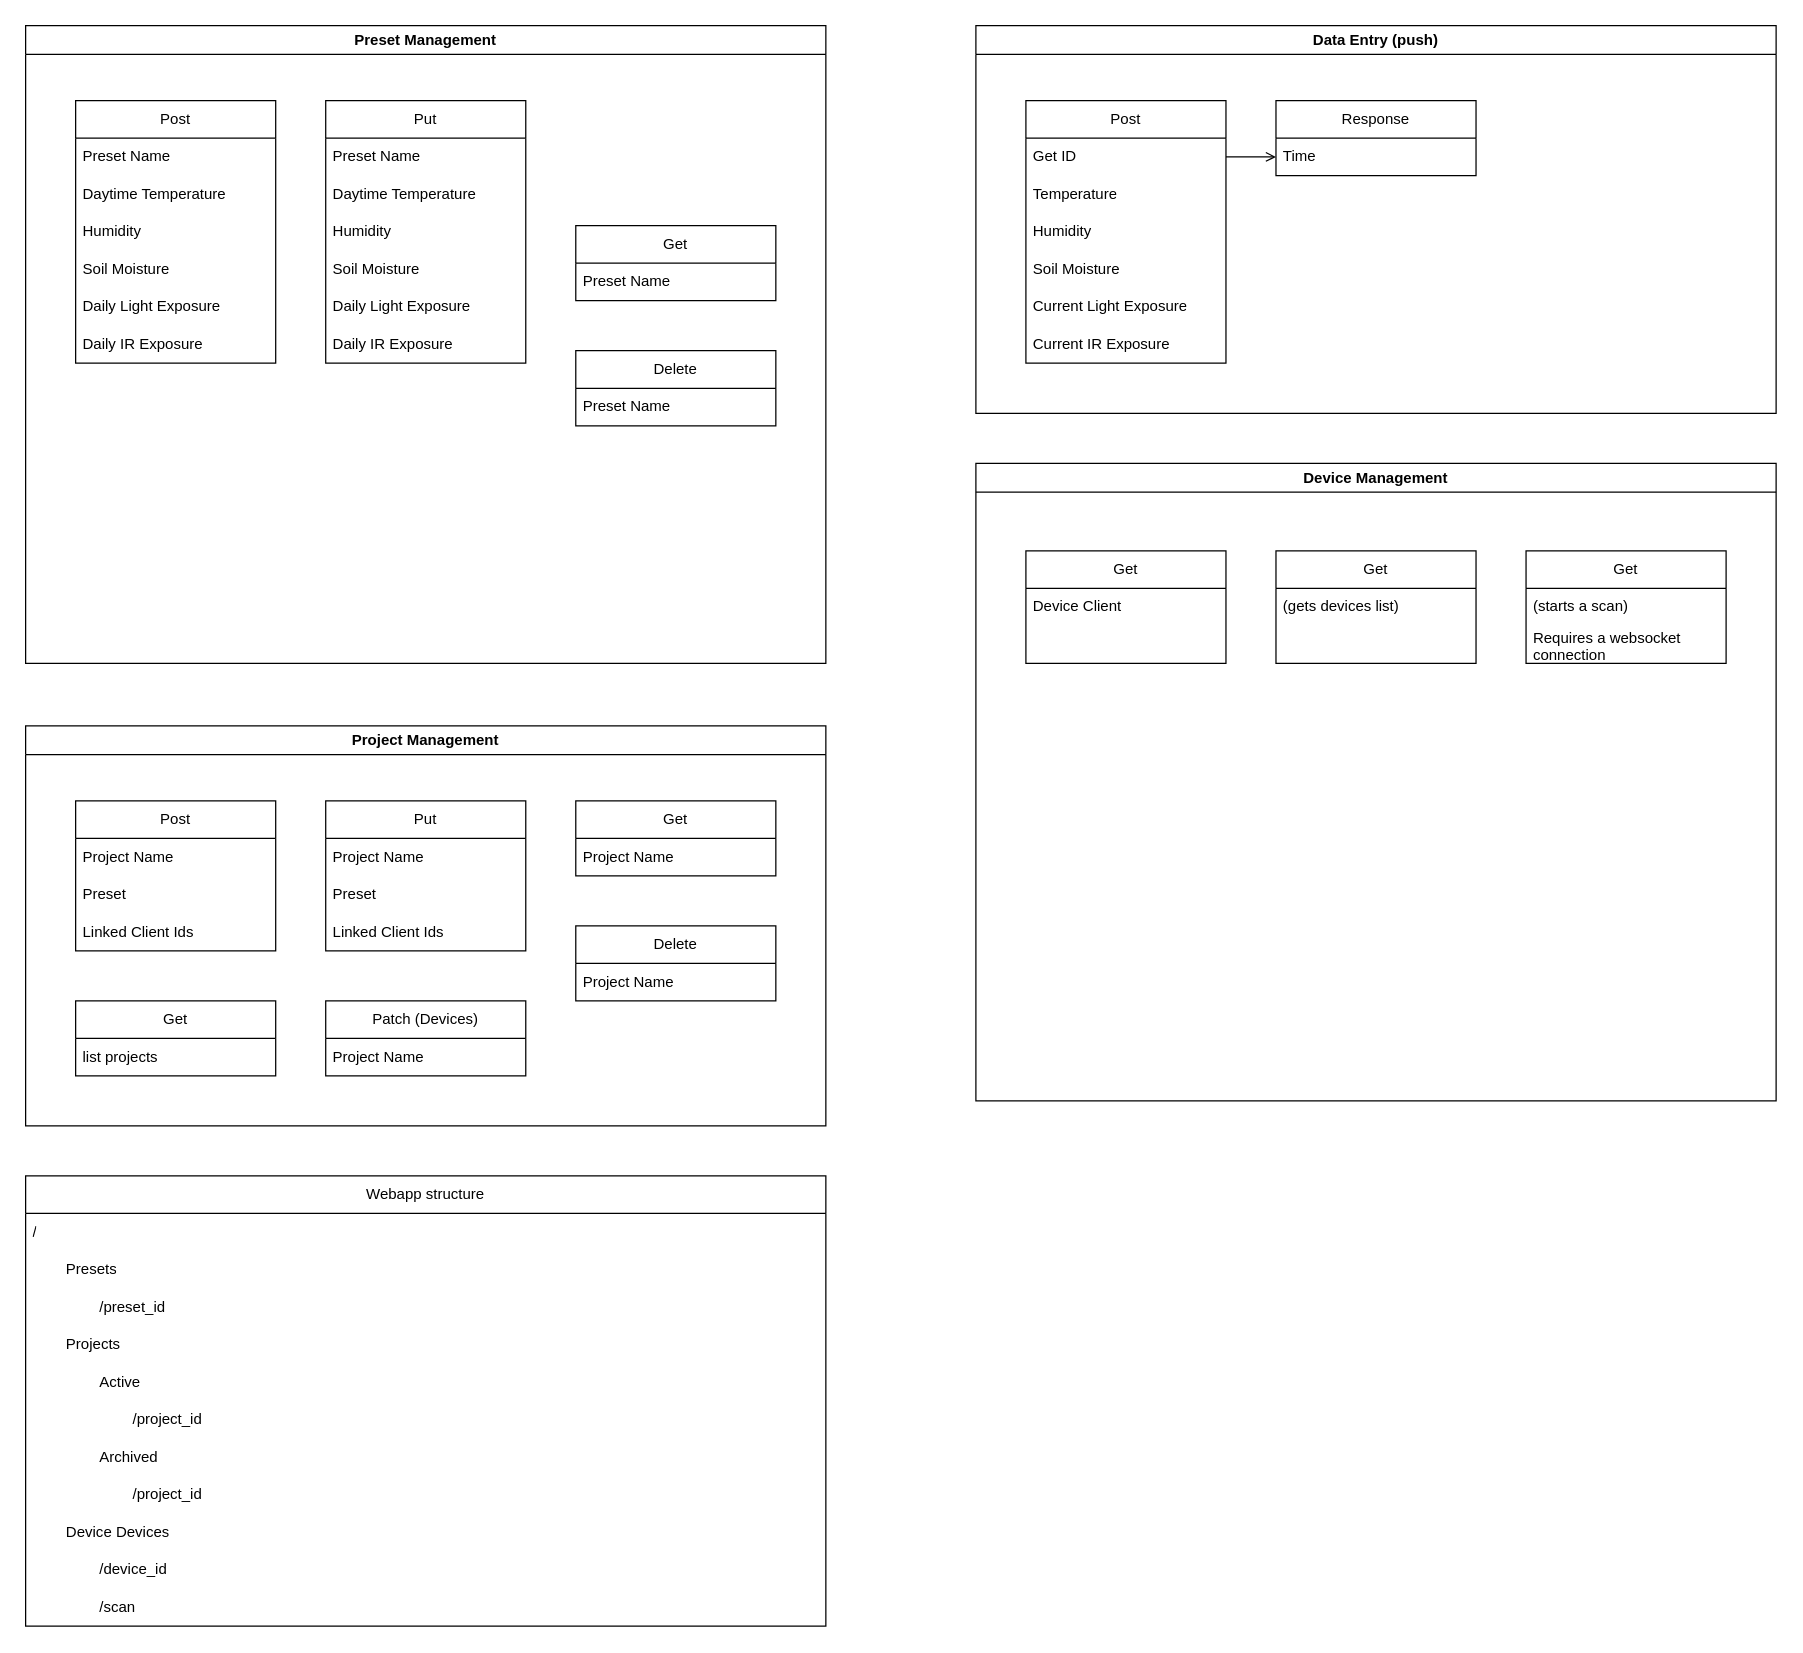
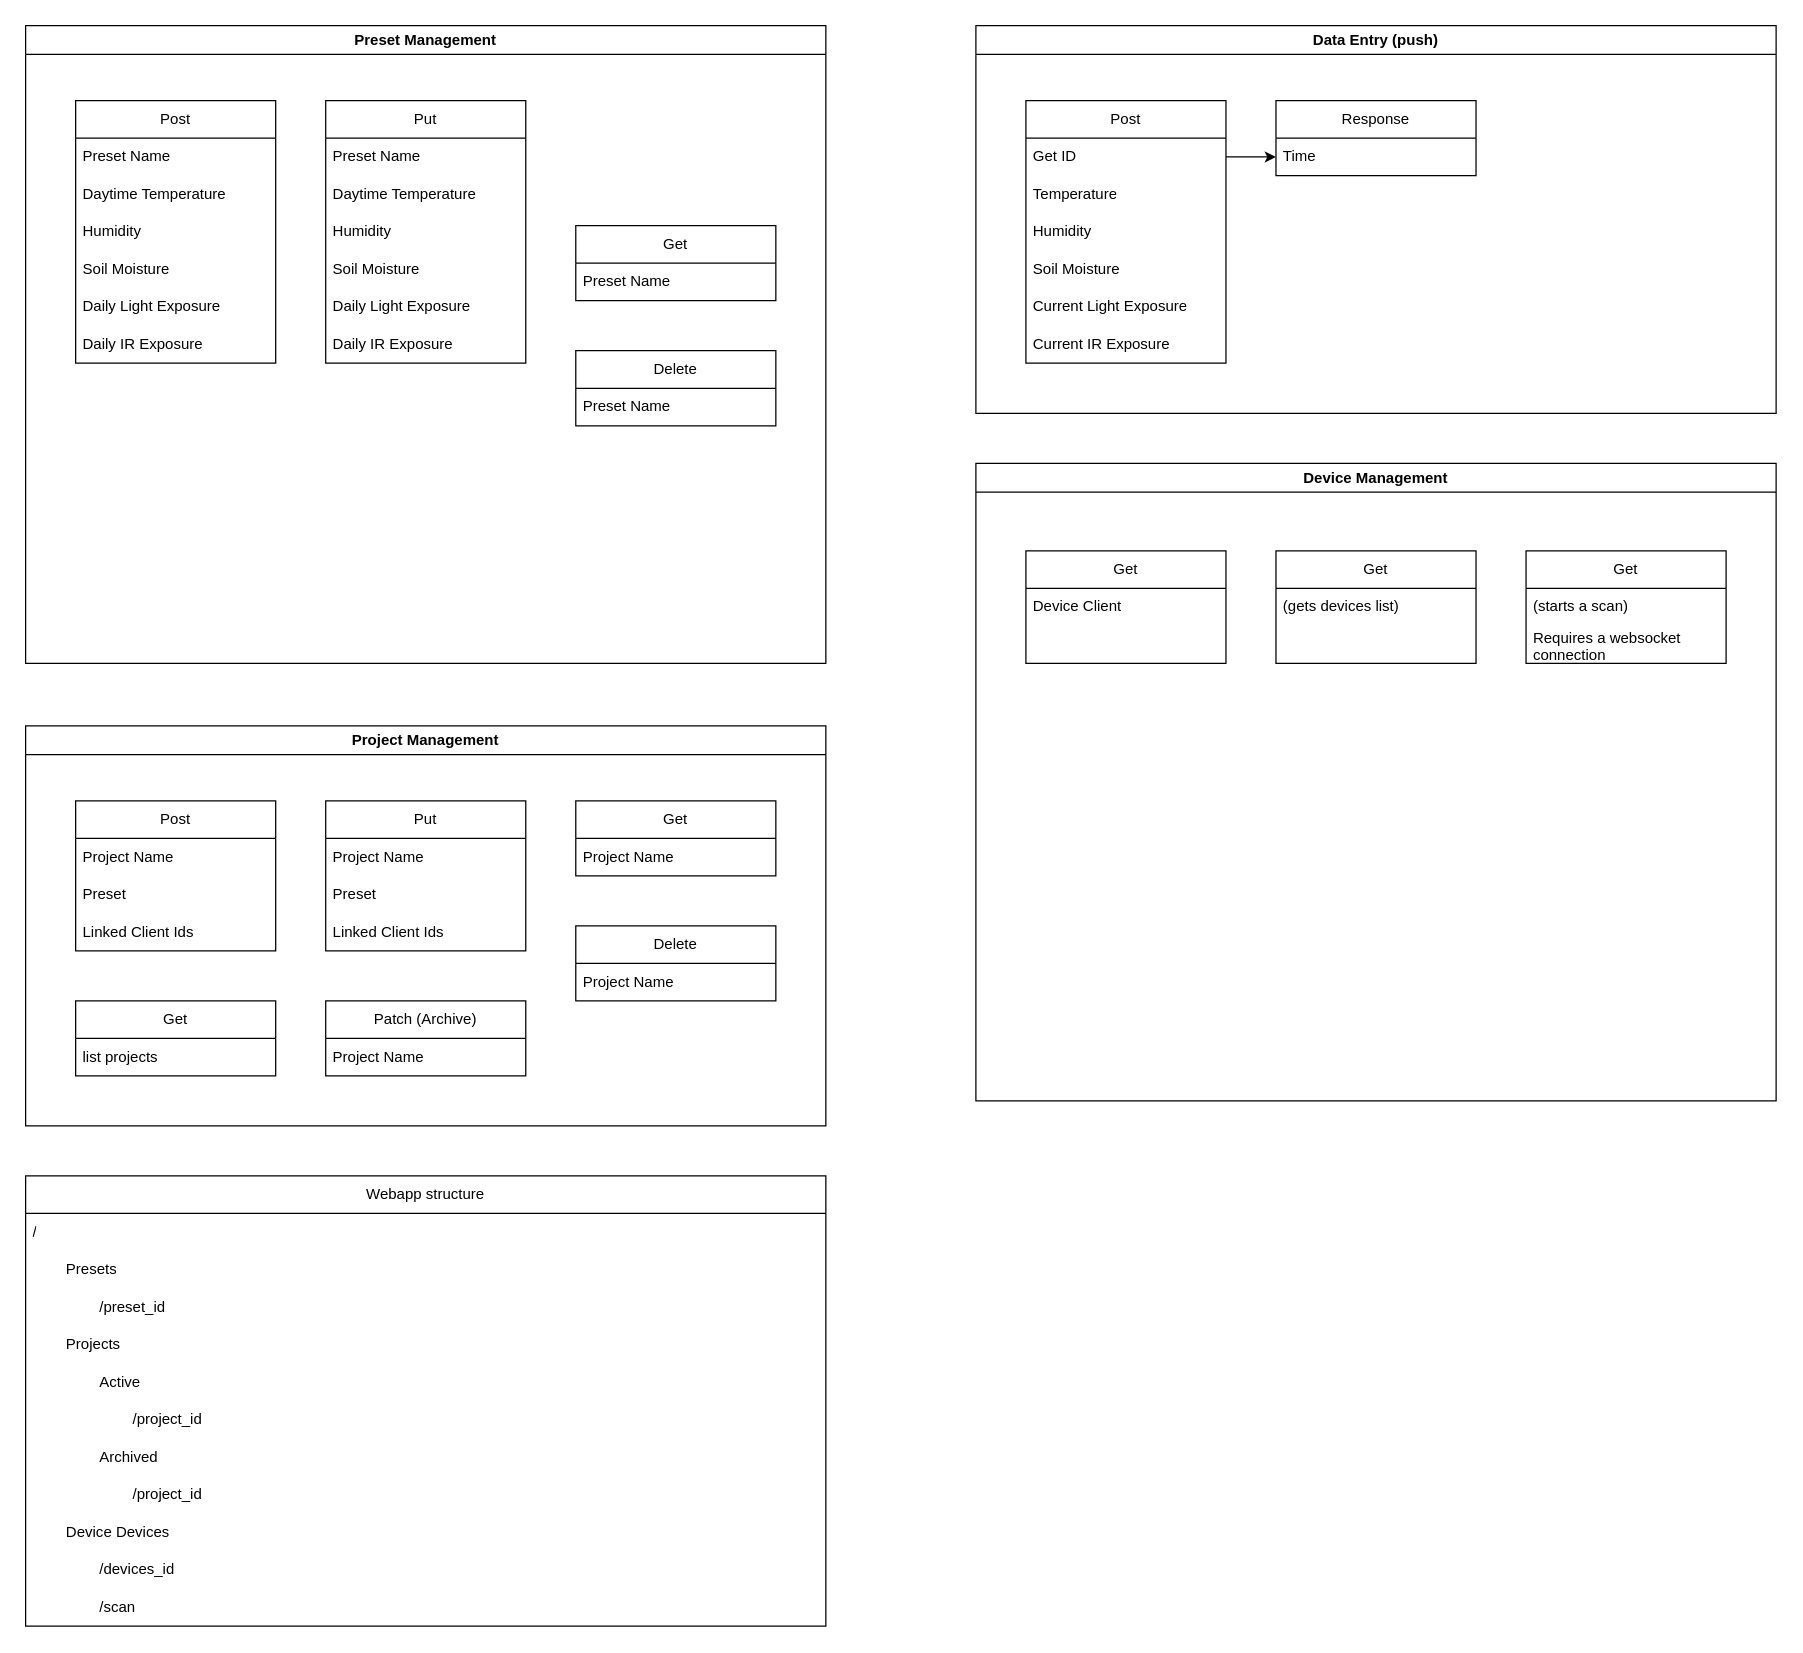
(1267, 157) -> (1266, 157)
(426, 1019) -> (426, 1019)
(71, 1569) -> (75, 1569)
